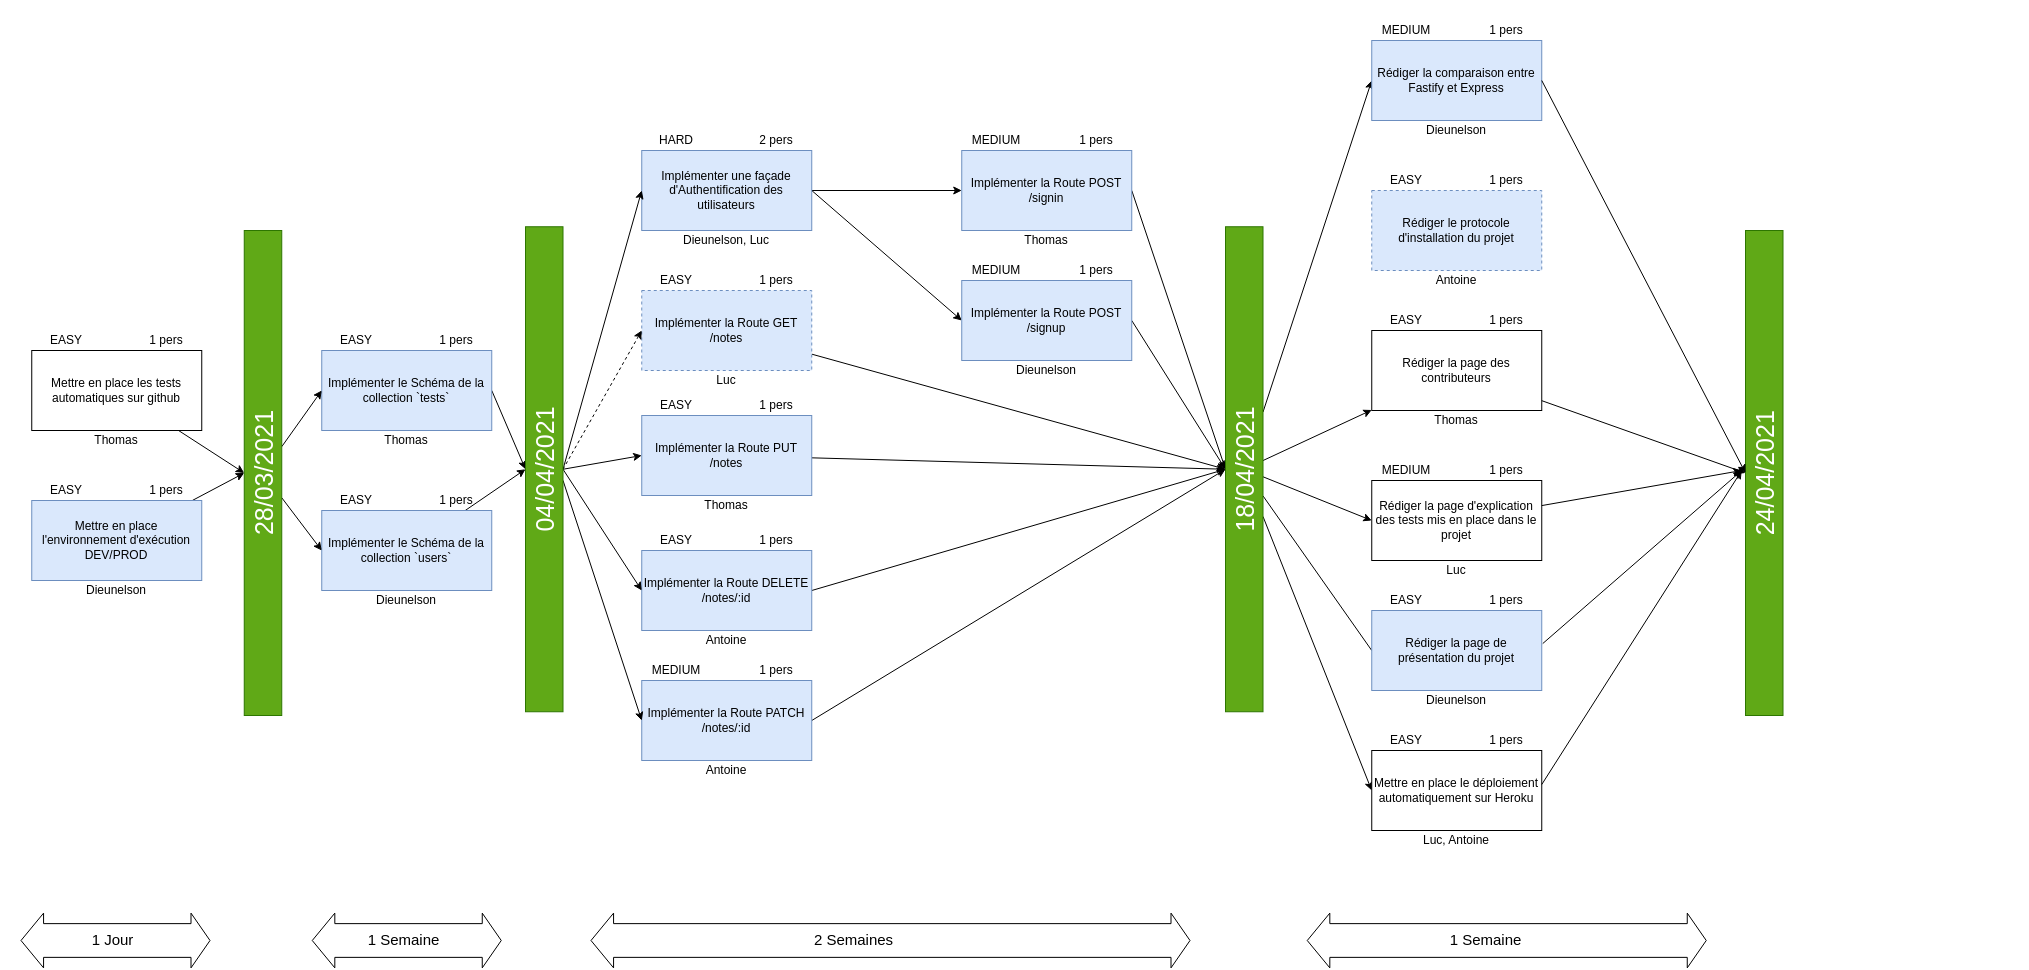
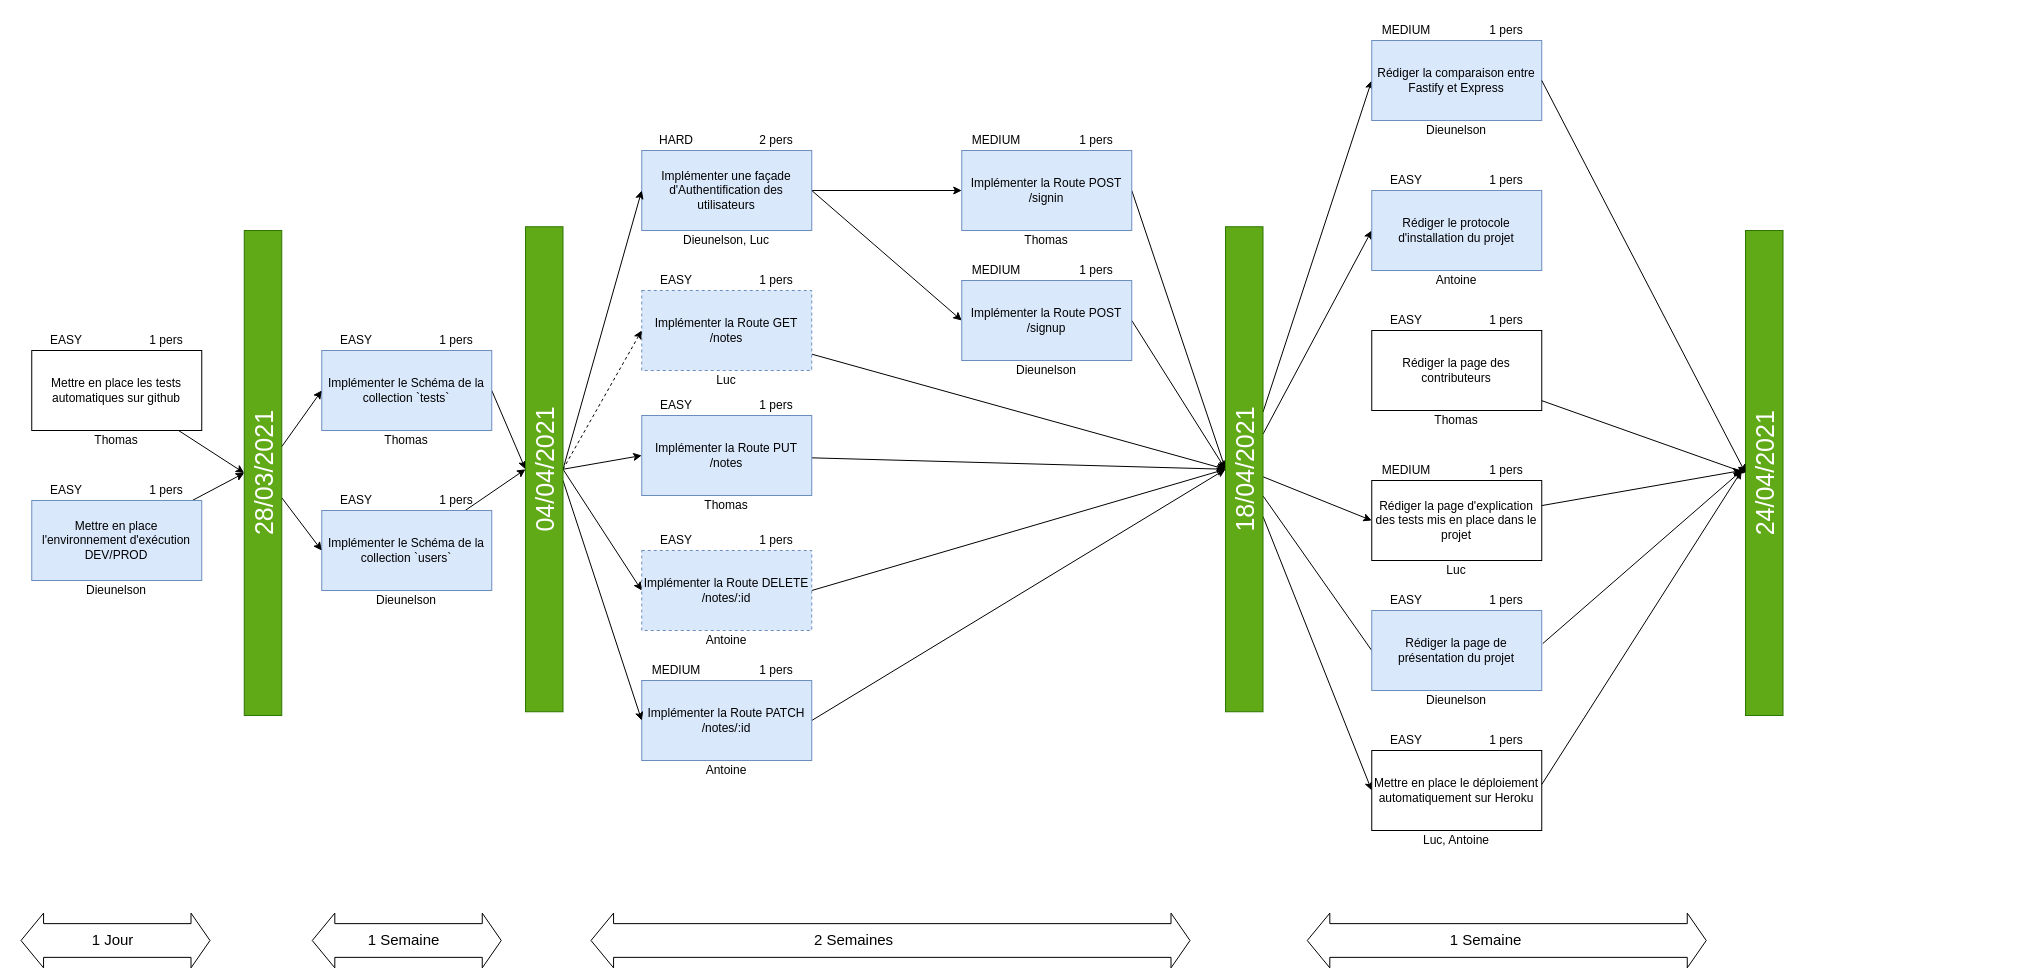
(1457, 231) -> (1457, 231)
(1314, 437) -> (1316, 335)
(727, 591) -> (727, 591)
